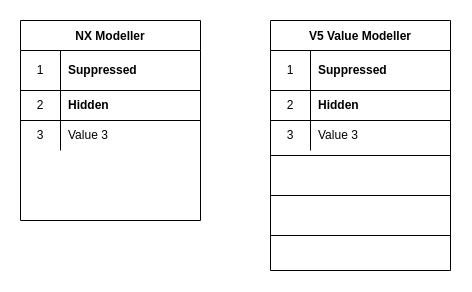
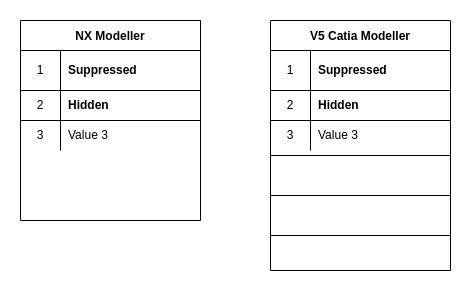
(360, 36) -> (360, 36)
